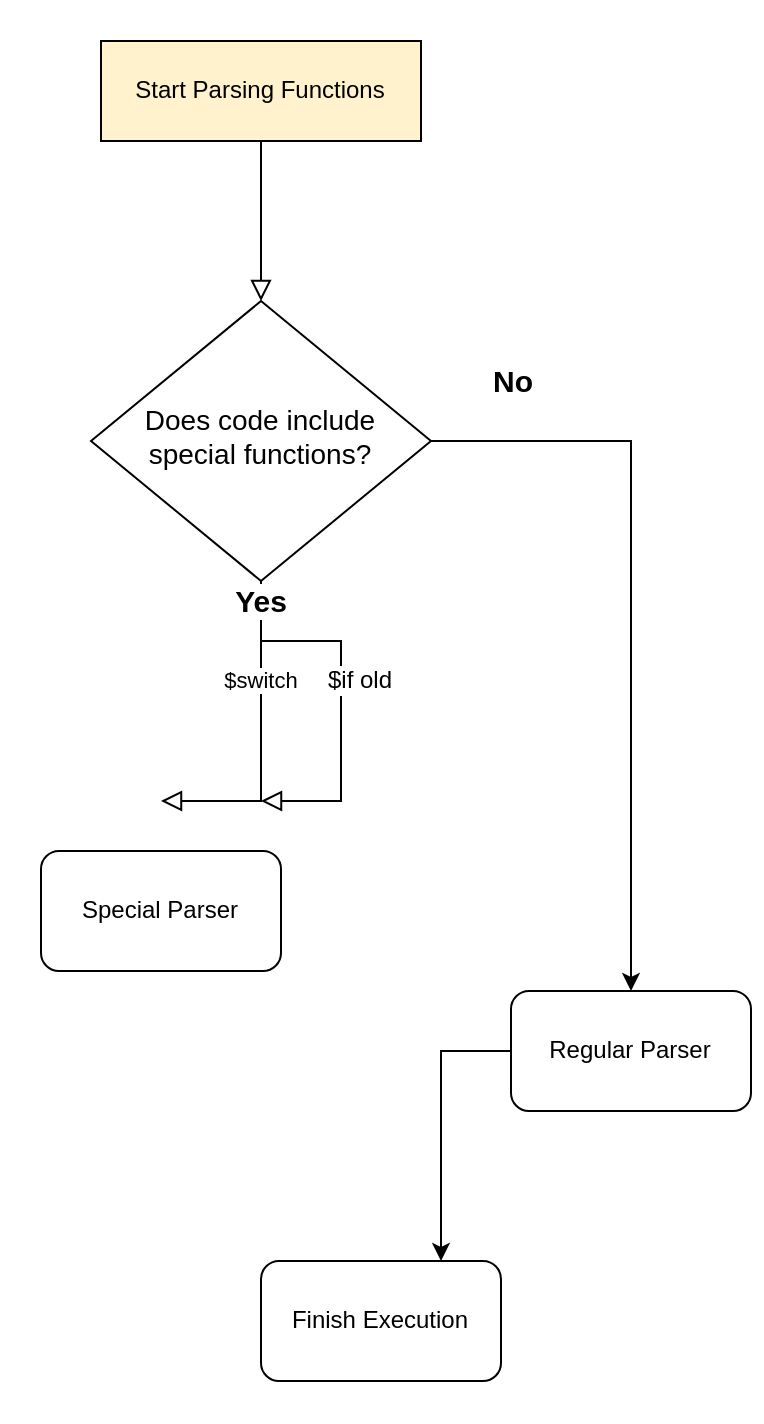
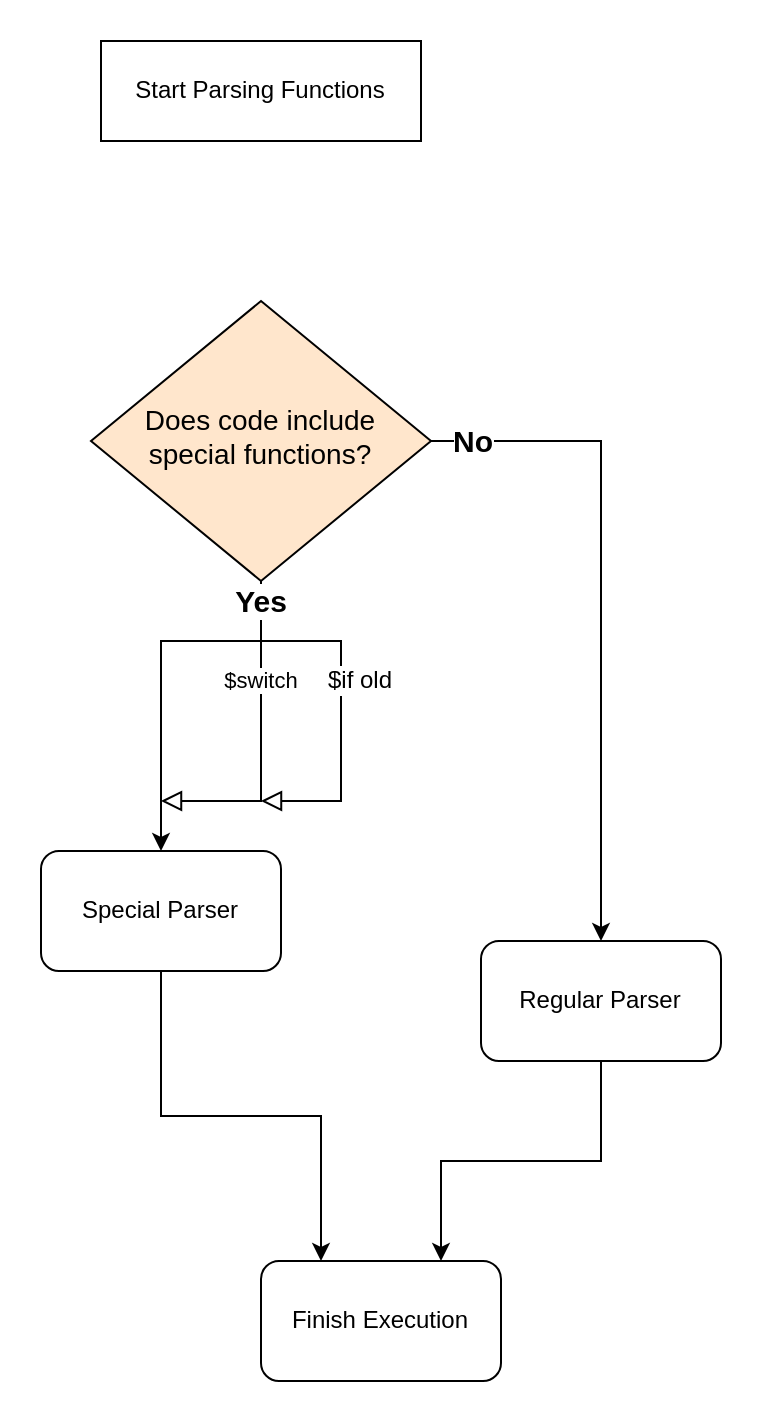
(261, 91) -> (261, 91)
(261, 210) -> none
(514, 381) -> (474, 441)
(261, 441) -> (261, 441)
none -> (161, 691)
(631, 1051) -> (601, 1001)
none -> (234, 1116)
